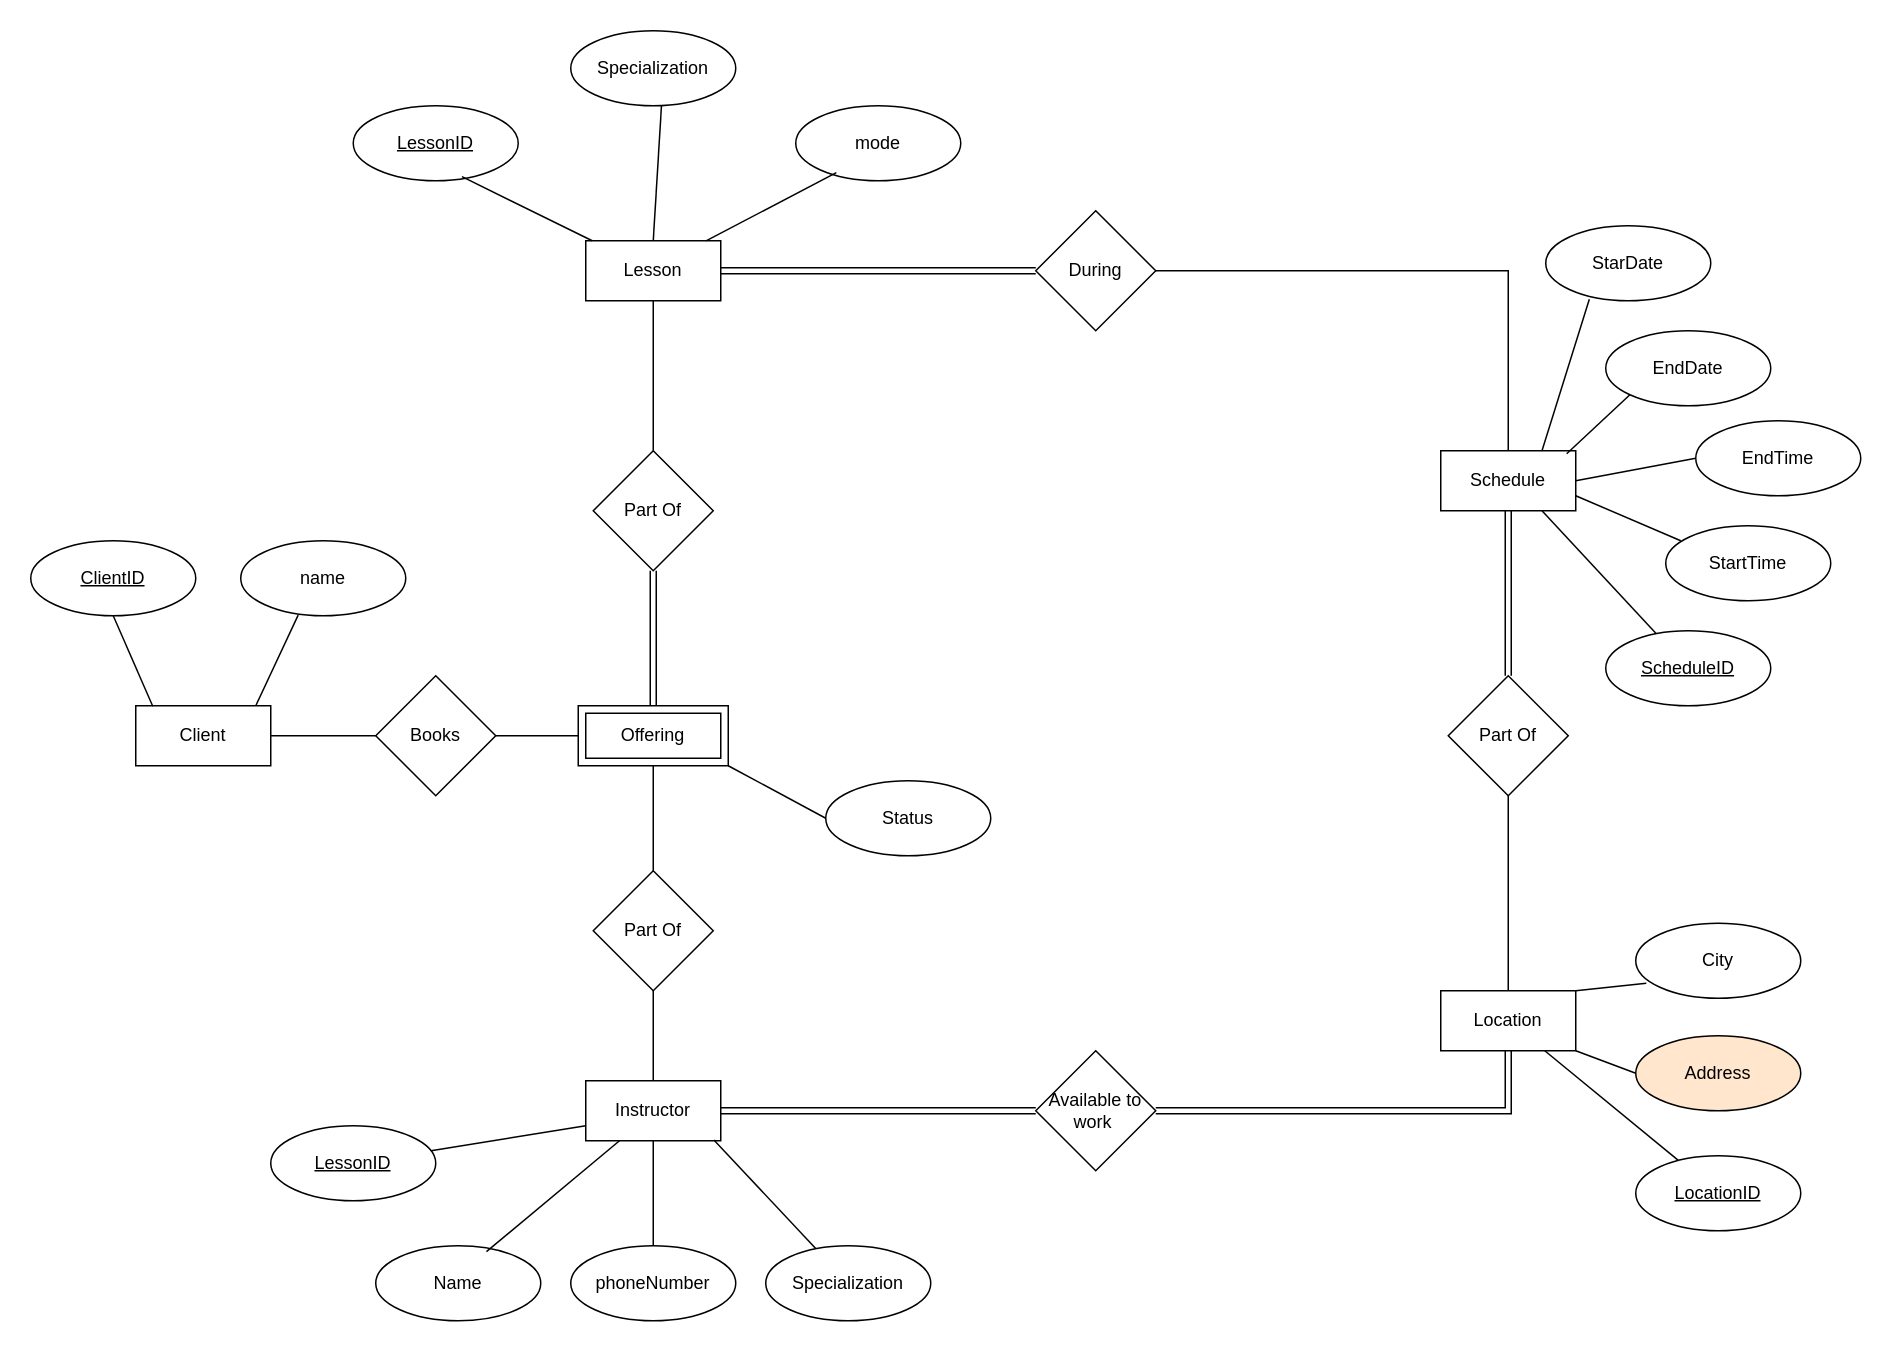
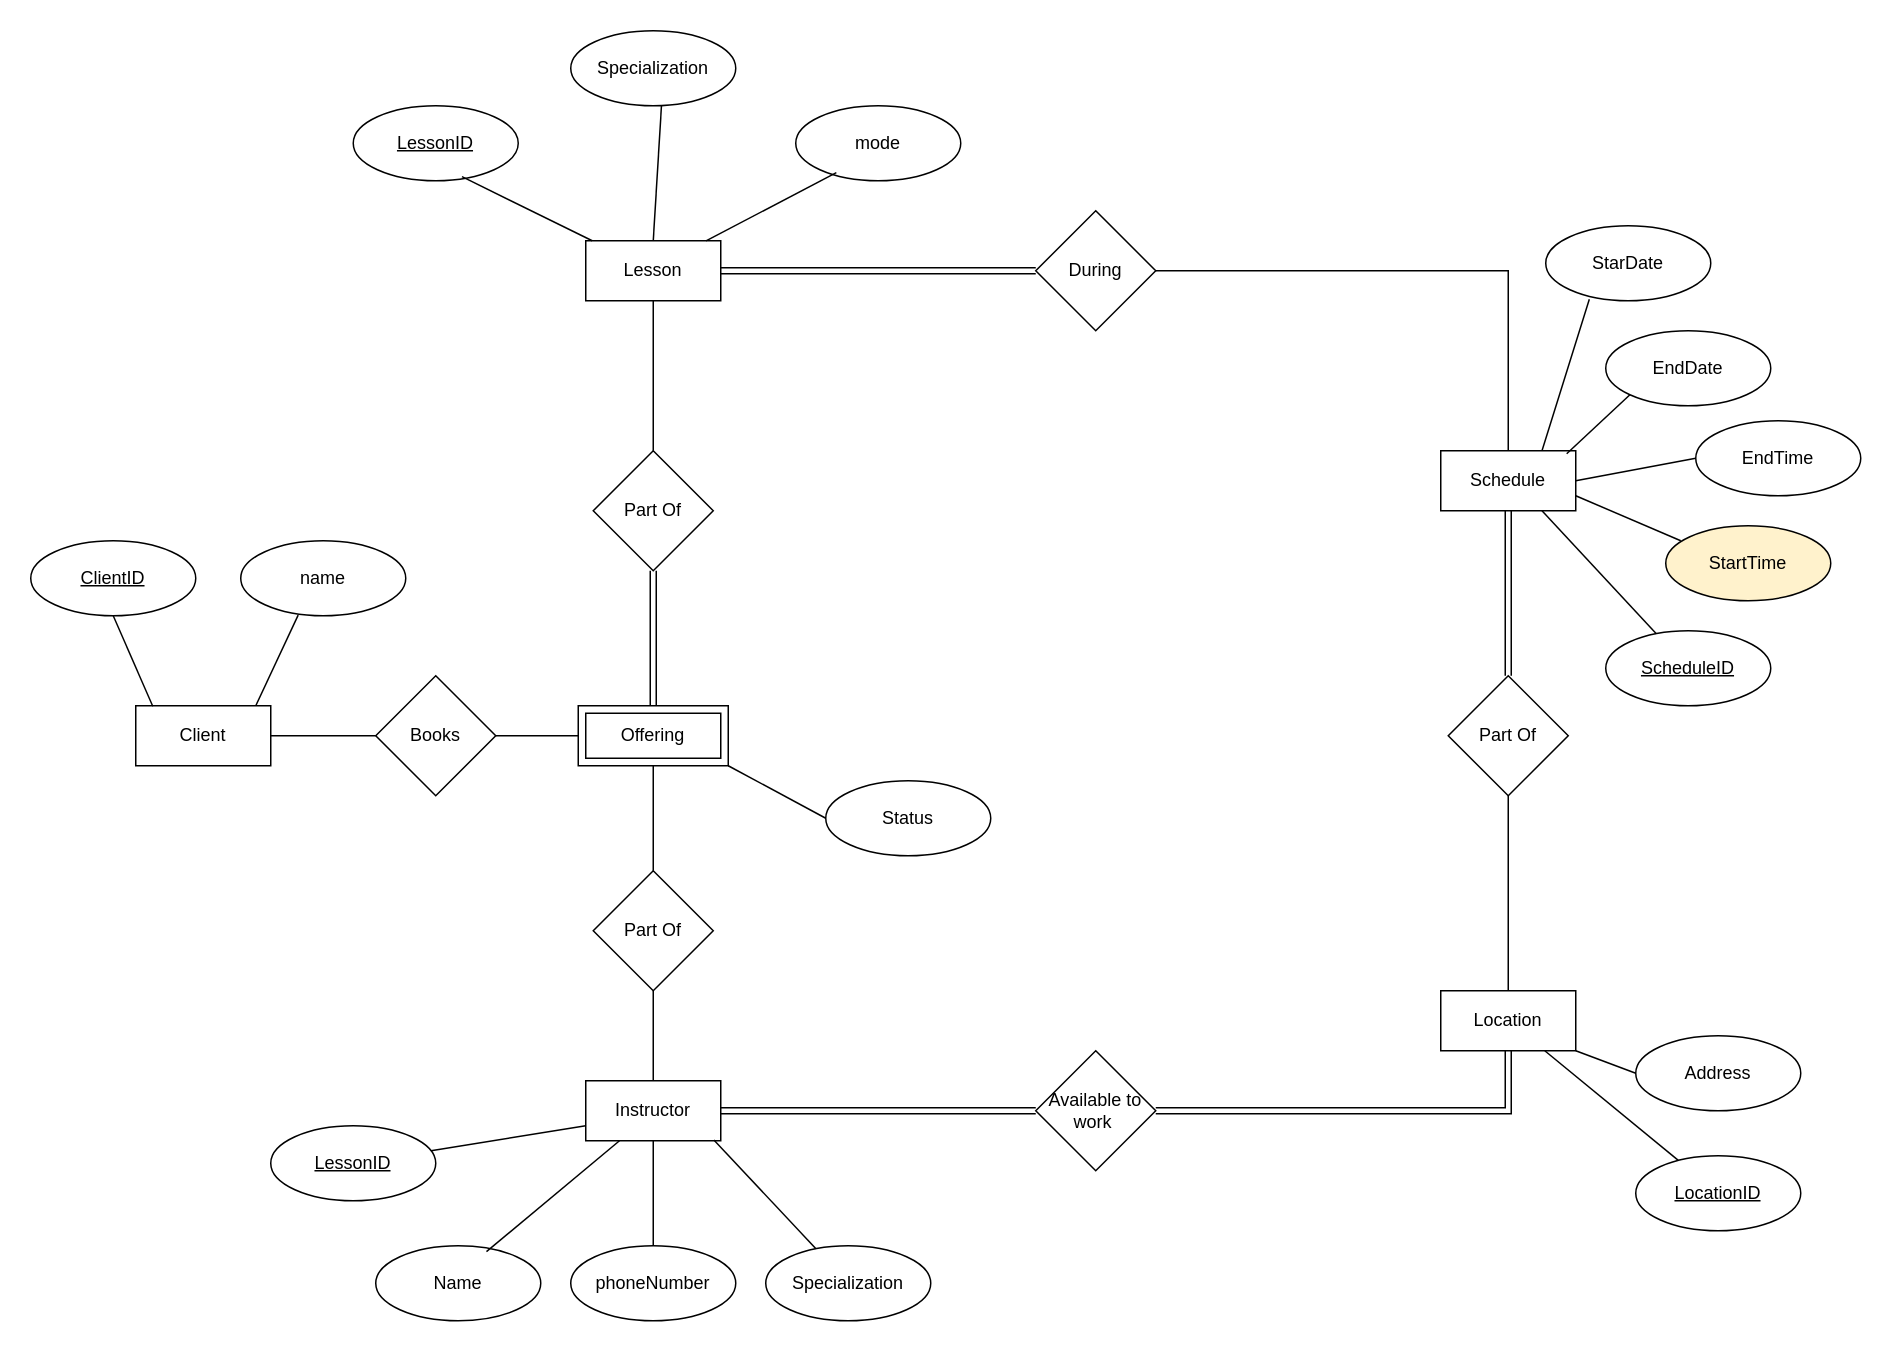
(1748, 563) -> (1748, 563)
(1718, 961) -> none
(1611, 987) -> none
(1718, 1073) -> (1718, 1073)
